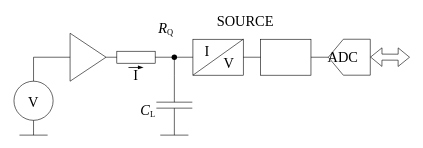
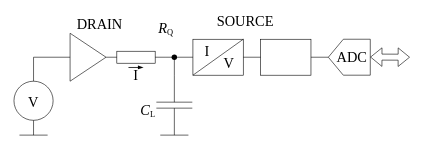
none -> (99, 24)
(343, 57) -> (352, 57)
